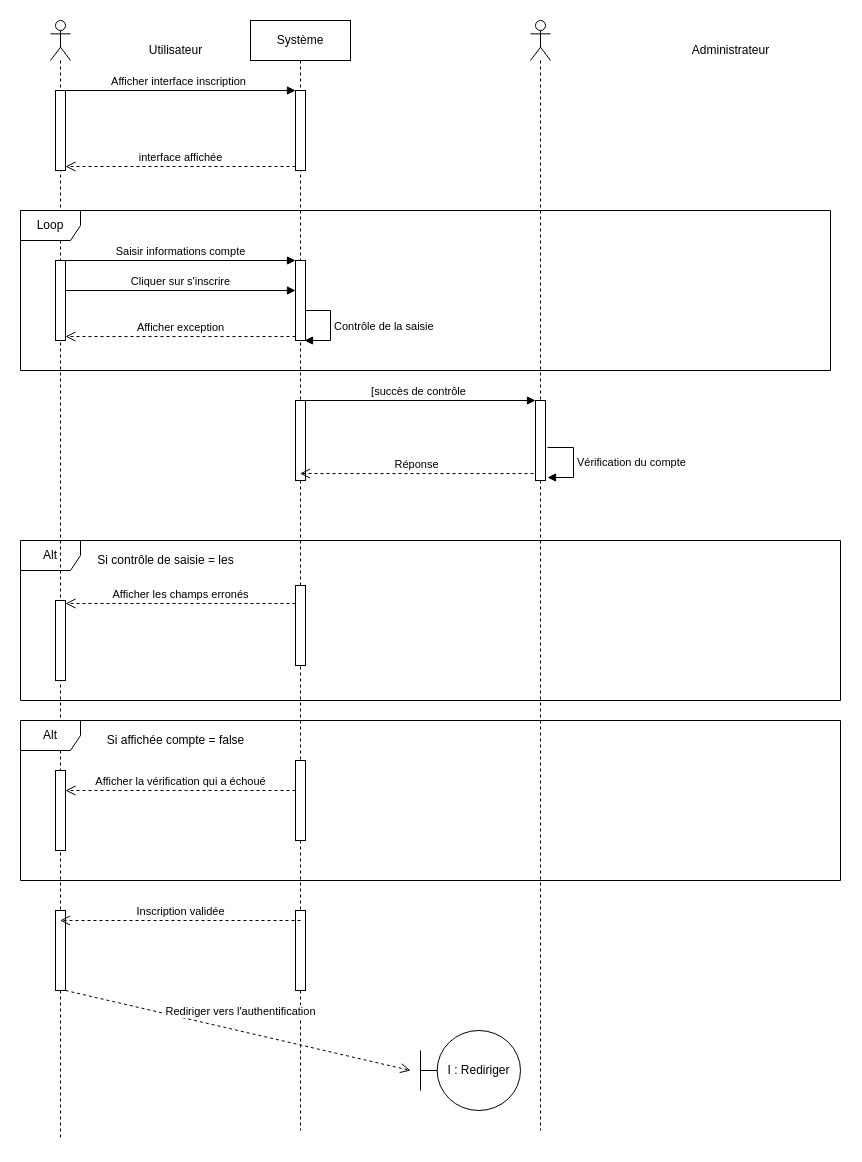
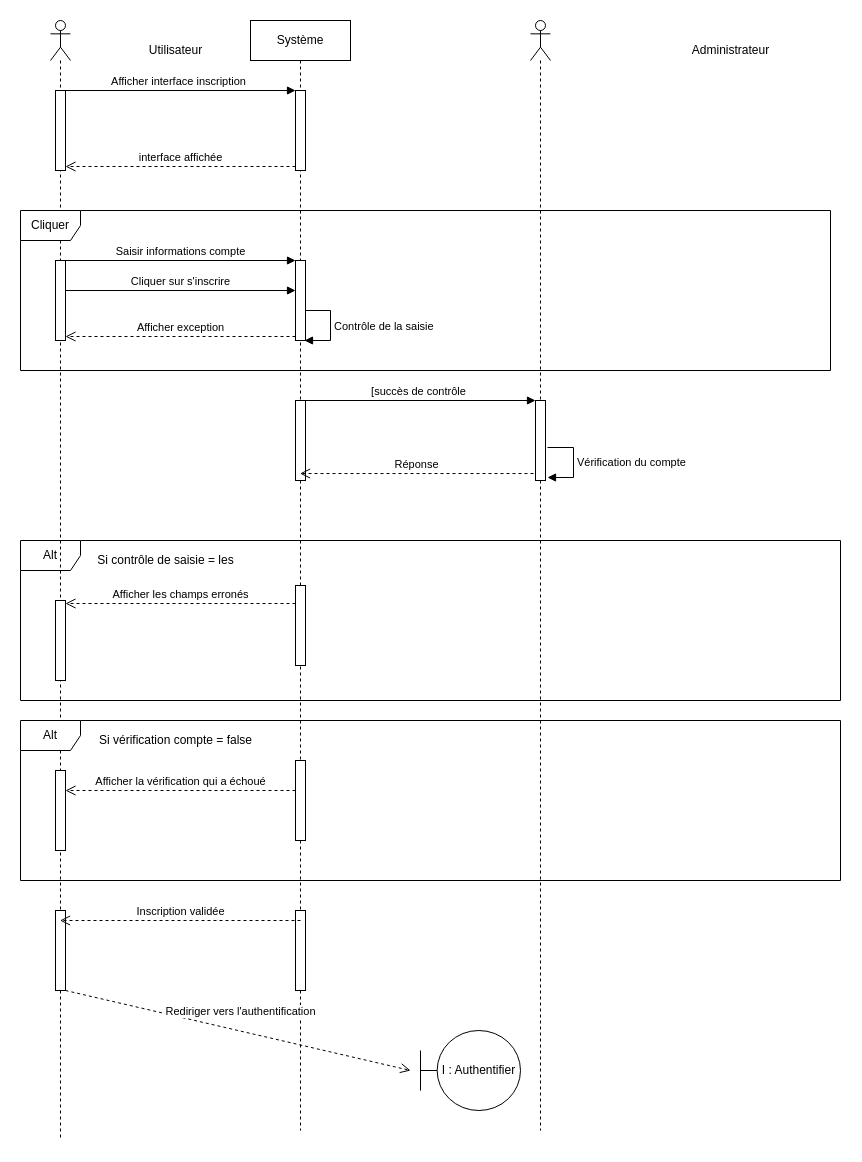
(51, 226) -> (51, 226)
(176, 741) -> (176, 741)
(479, 1071) -> (479, 1071)
